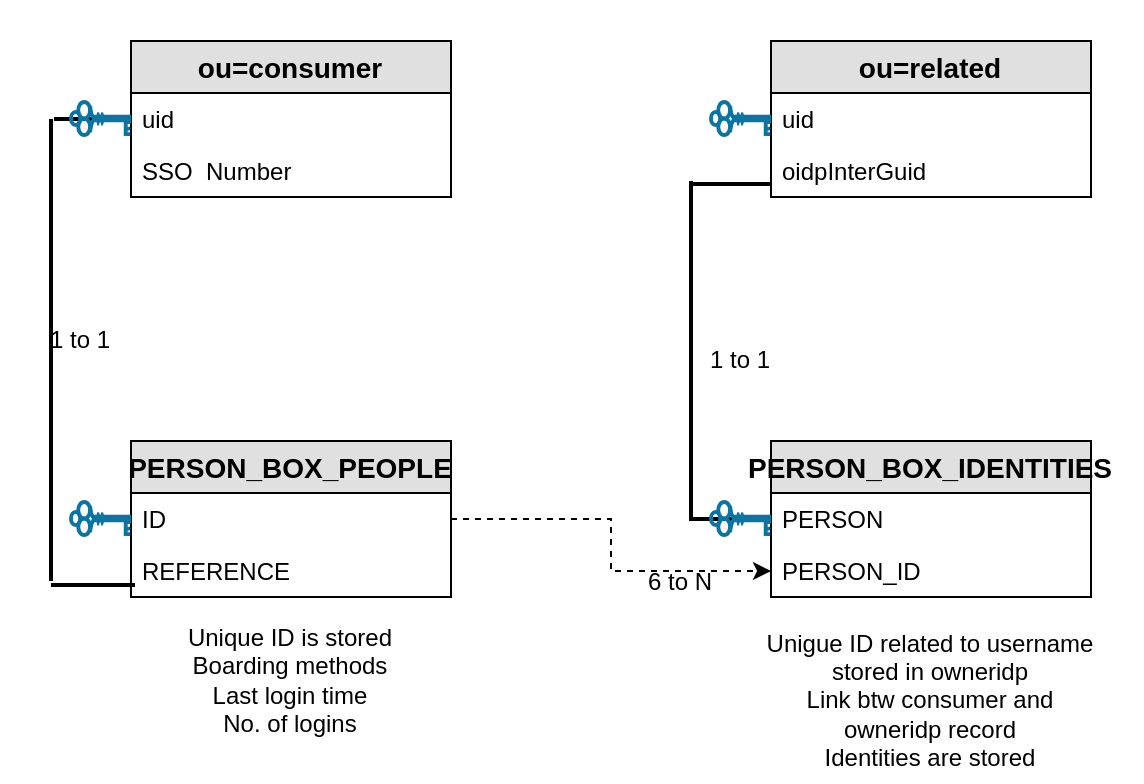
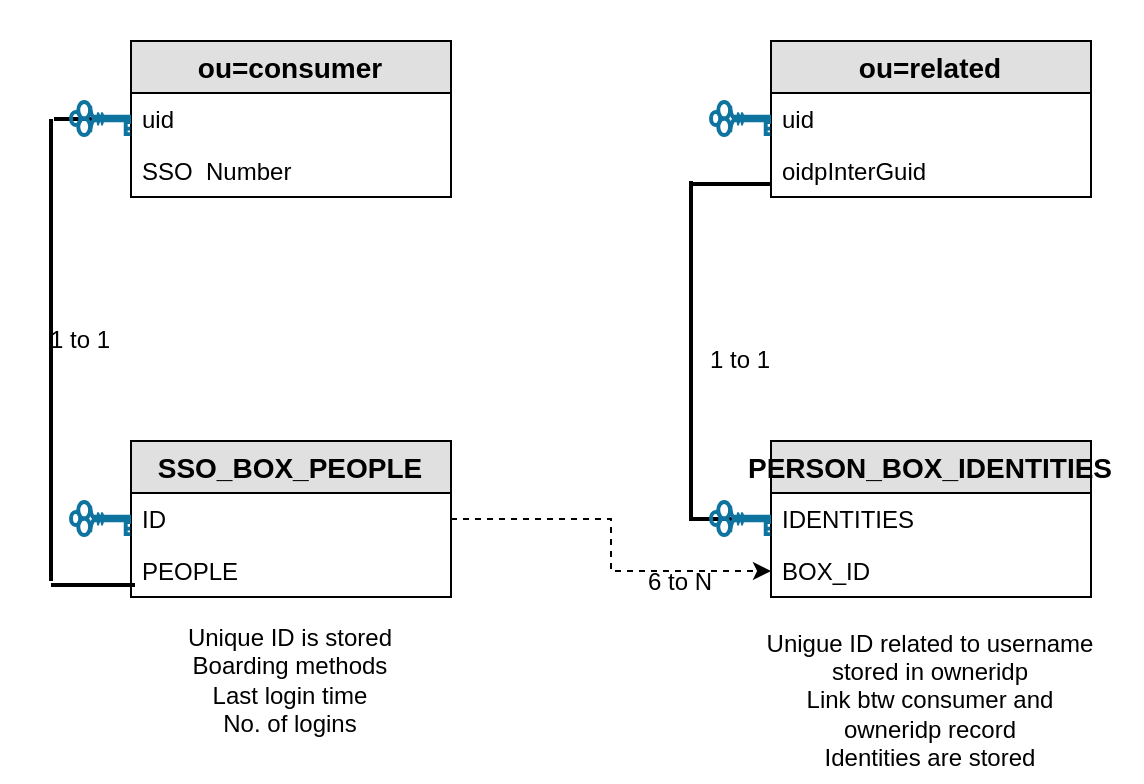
(290, 469) -> (290, 469)
(822, 520) -> (849, 520)
(202, 572) -> (182, 572)
(842, 572) -> (822, 572)
